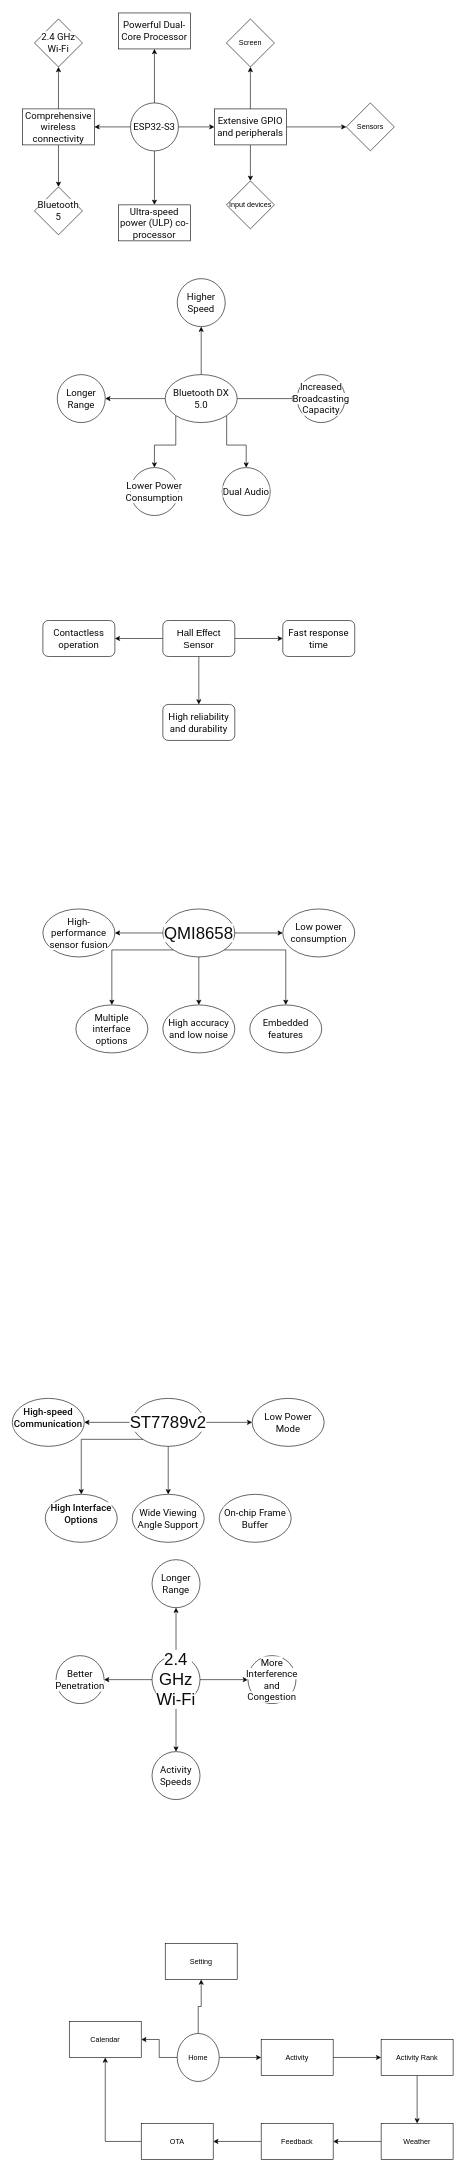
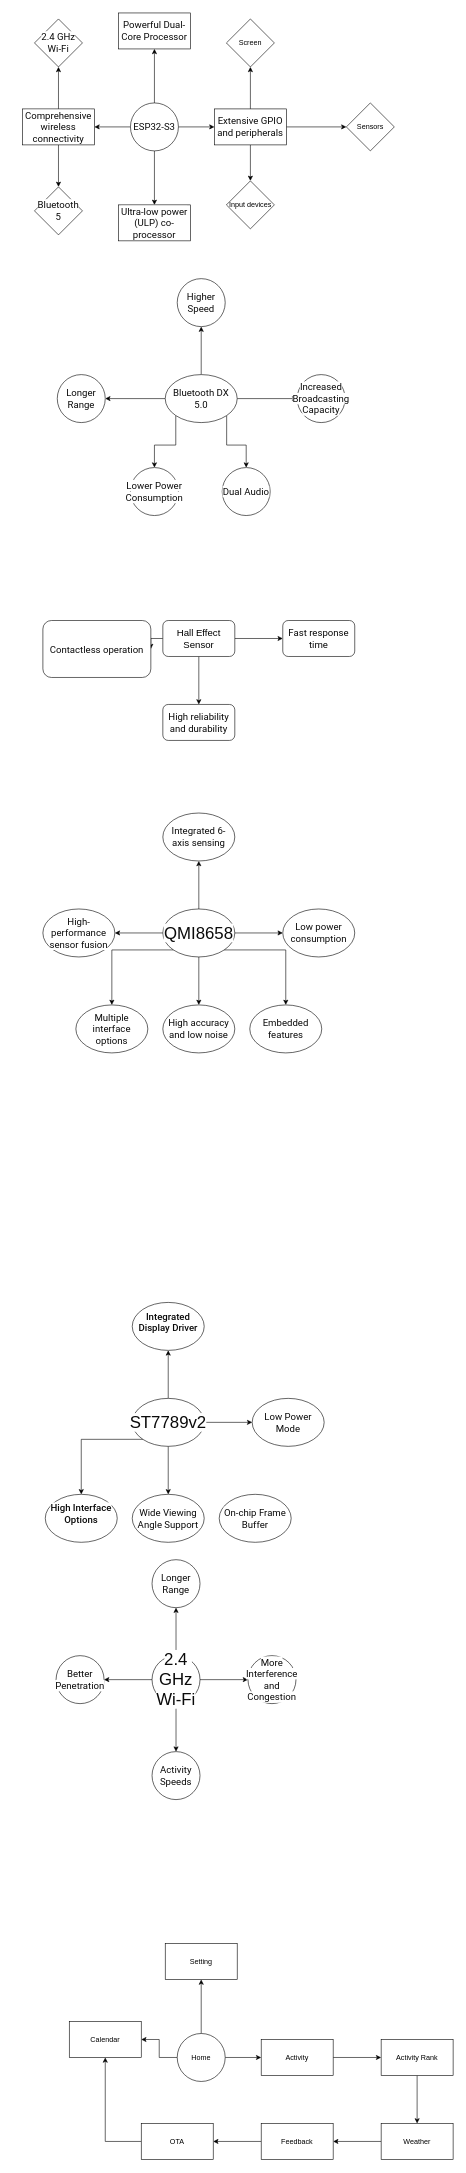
(155, 222) -> (155, 222)
(79, 638) -> (97, 649)
none -> (199, 837)
none -> (199, 866)
none -> (168, 1326)
none -> (168, 1355)
(48, 1422) -> none
(109, 1422) -> none
(198, 2058) -> (201, 2058)
